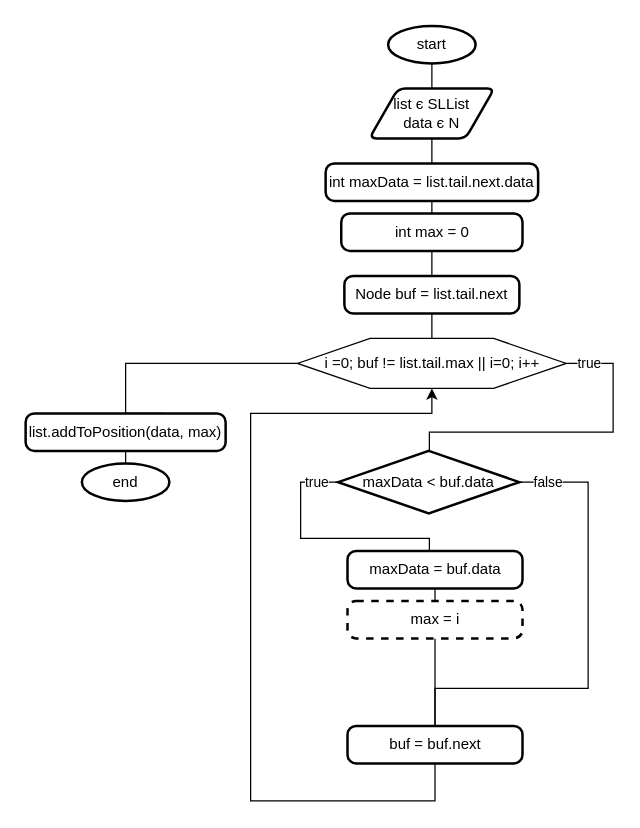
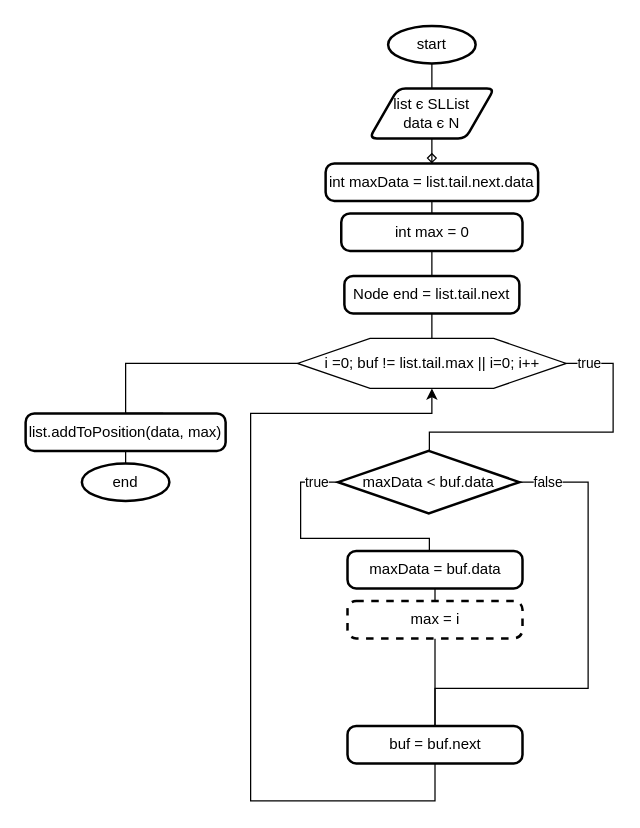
(432, 157) -> (432, 152)
(432, 294) -> (432, 294)
